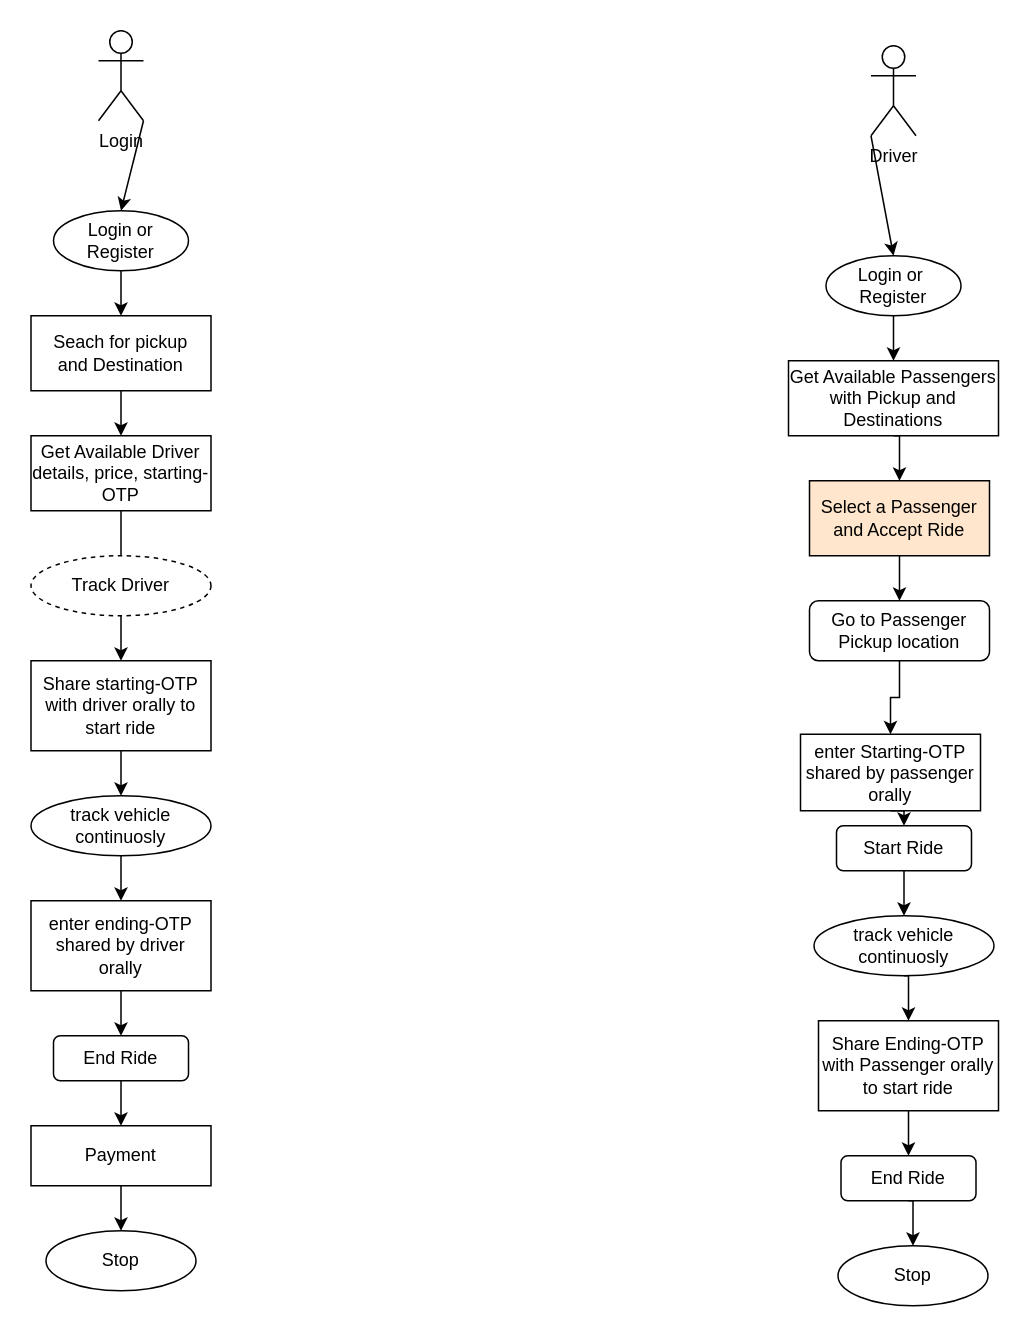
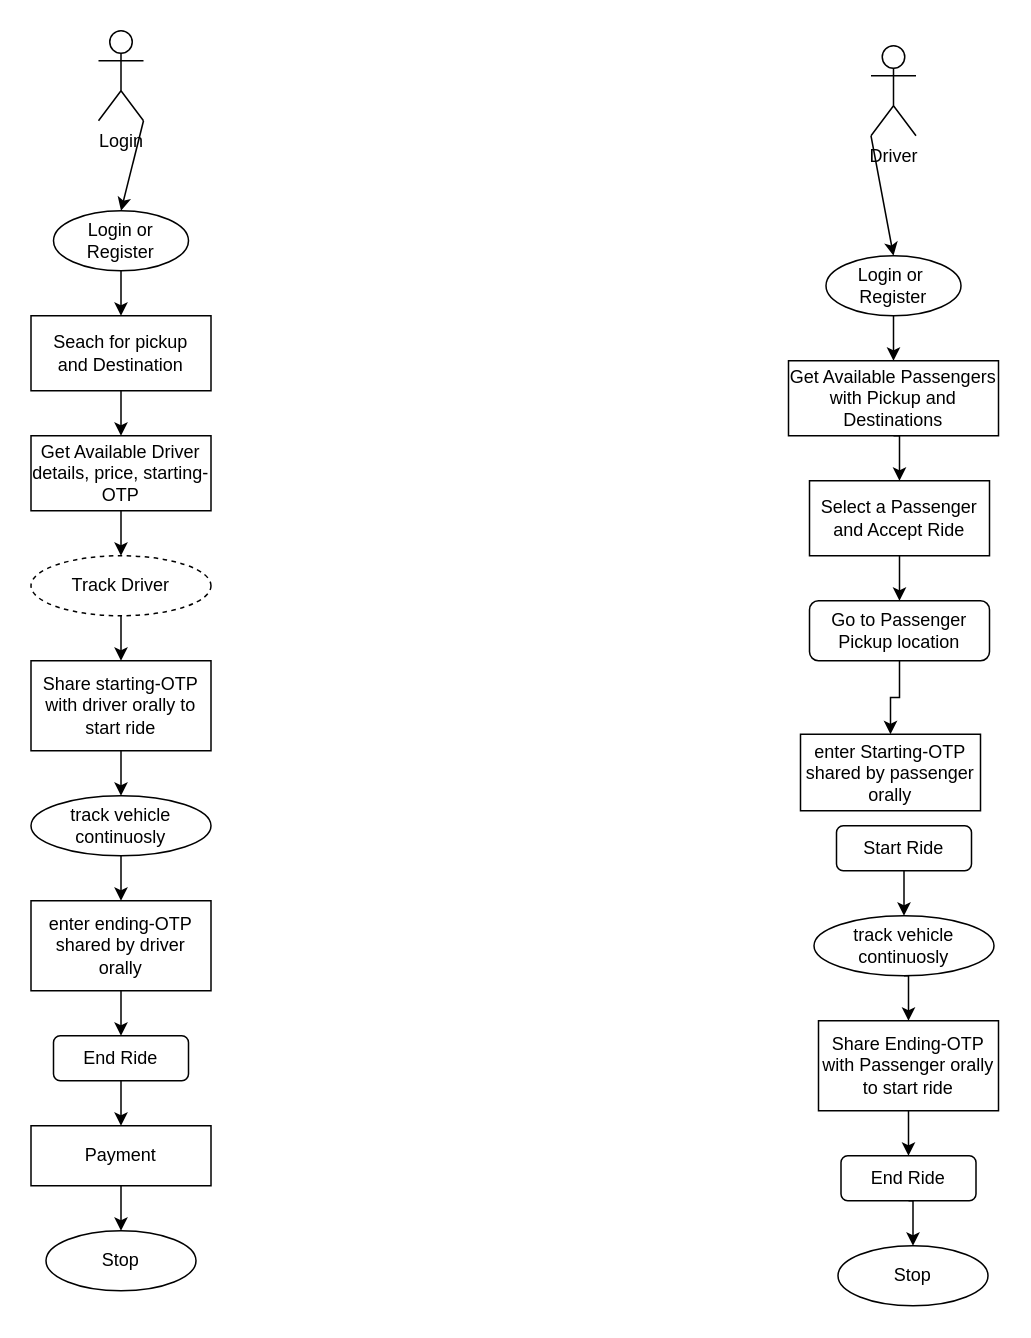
(899, 518) -> (899, 518)
(121, 548) -> (121, 544)
(903, 811) -> none
